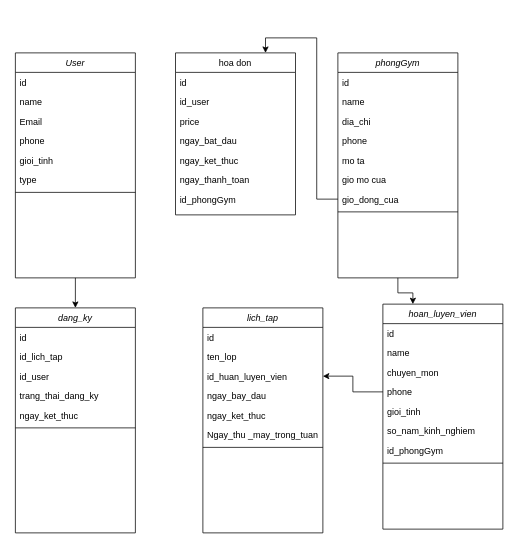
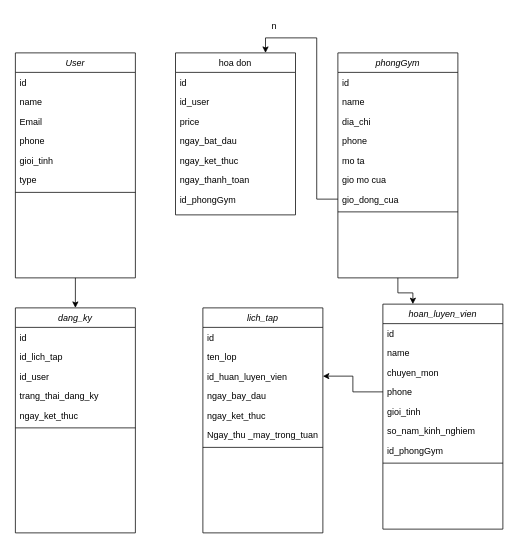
none -> (274, 27)
